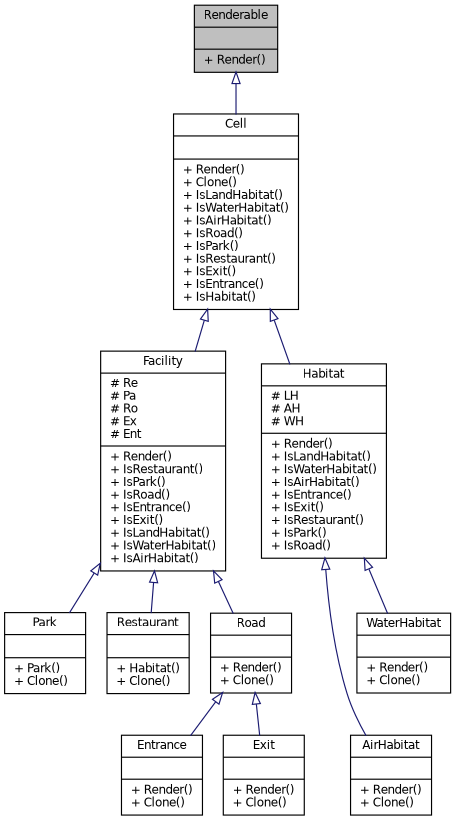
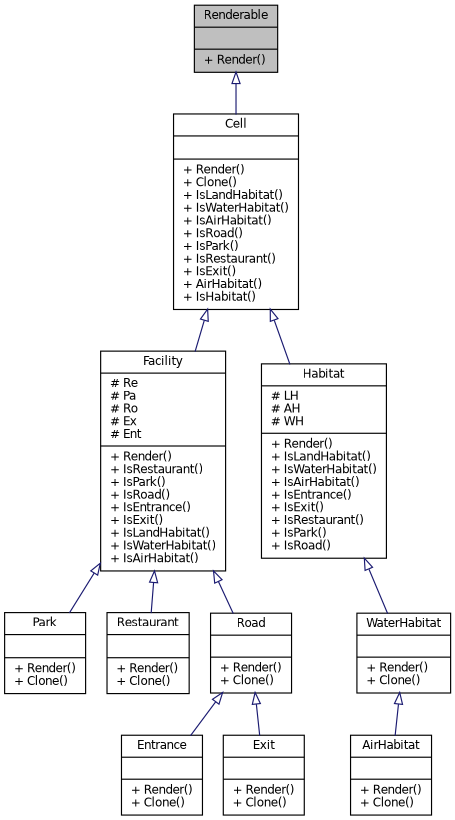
(223, 285) -> (223, 285)
(337, 655) -> (397, 720)
(37, 669) -> (45, 669)
(148, 669) -> (148, 669)
